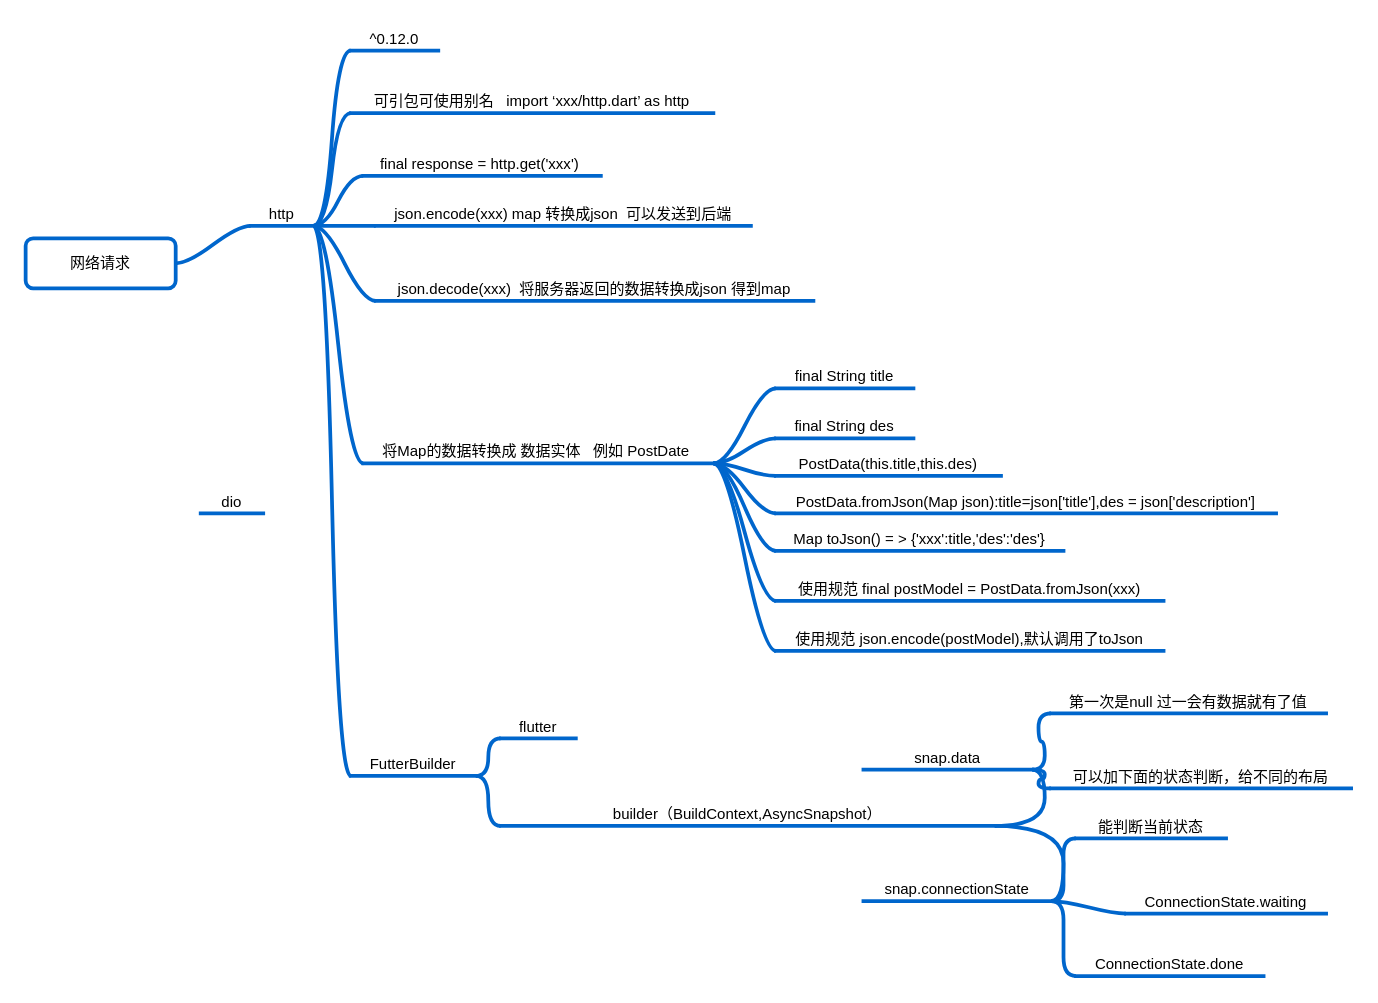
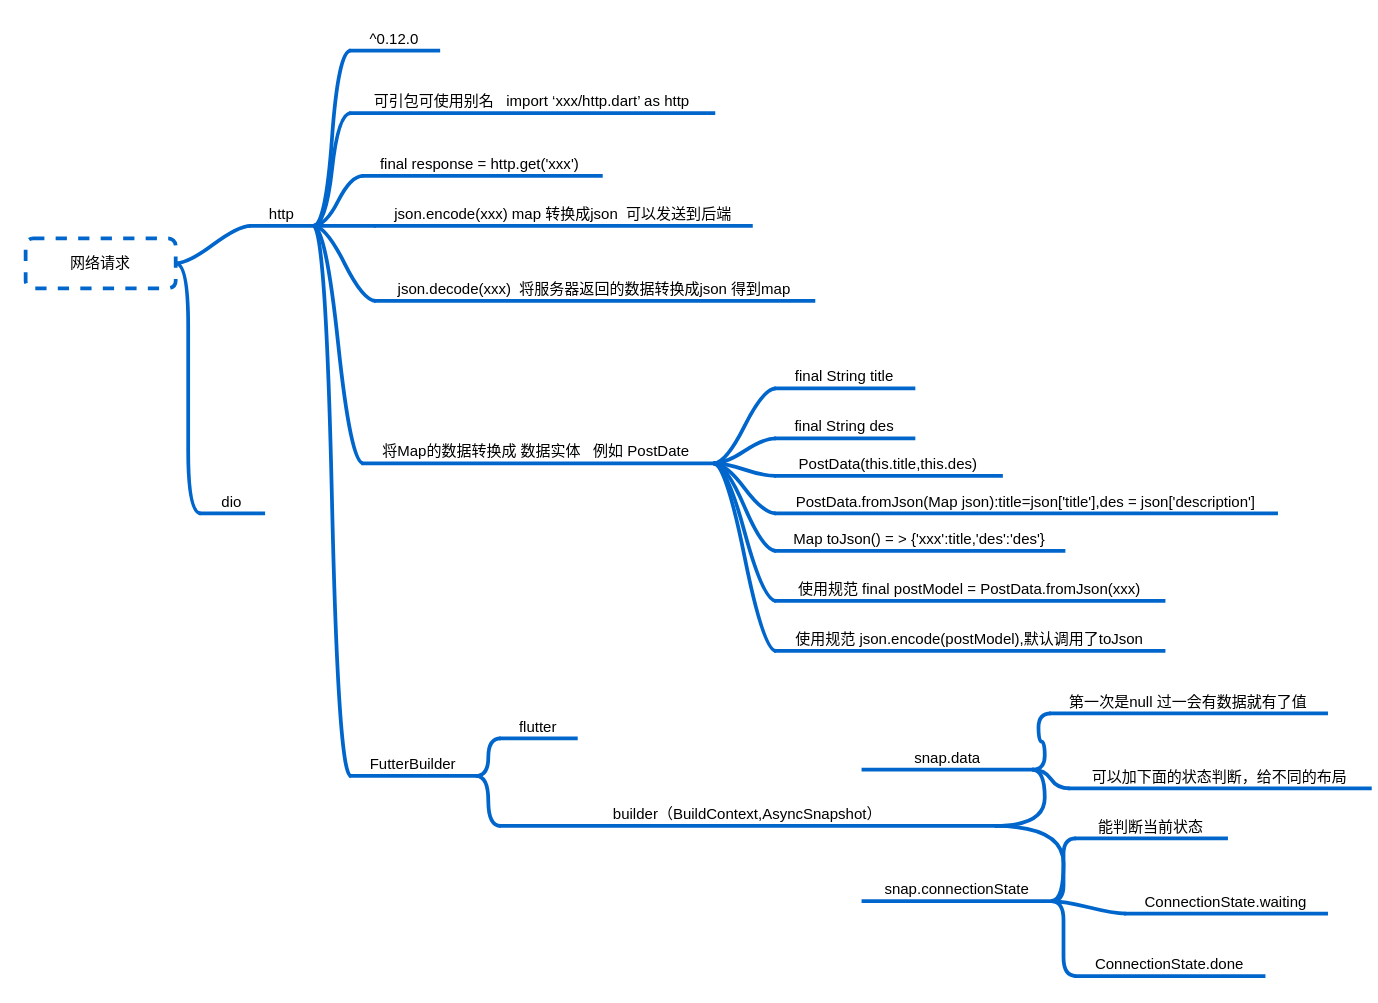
(101, 263) -> (101, 263)
none -> (188, 389)
(1201, 776) -> (1219, 776)
